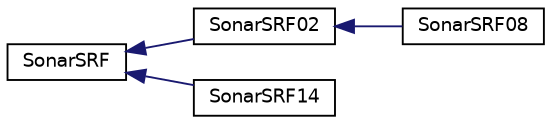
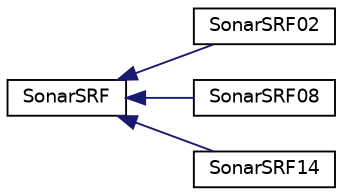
(378, 26) -> (170, 98)
